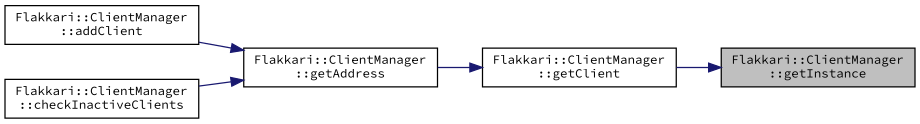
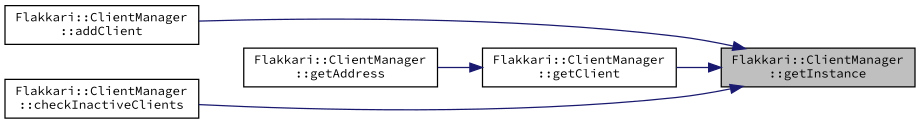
(215, 45) -> (467, 21)
(215, 84) -> (465, 109)
